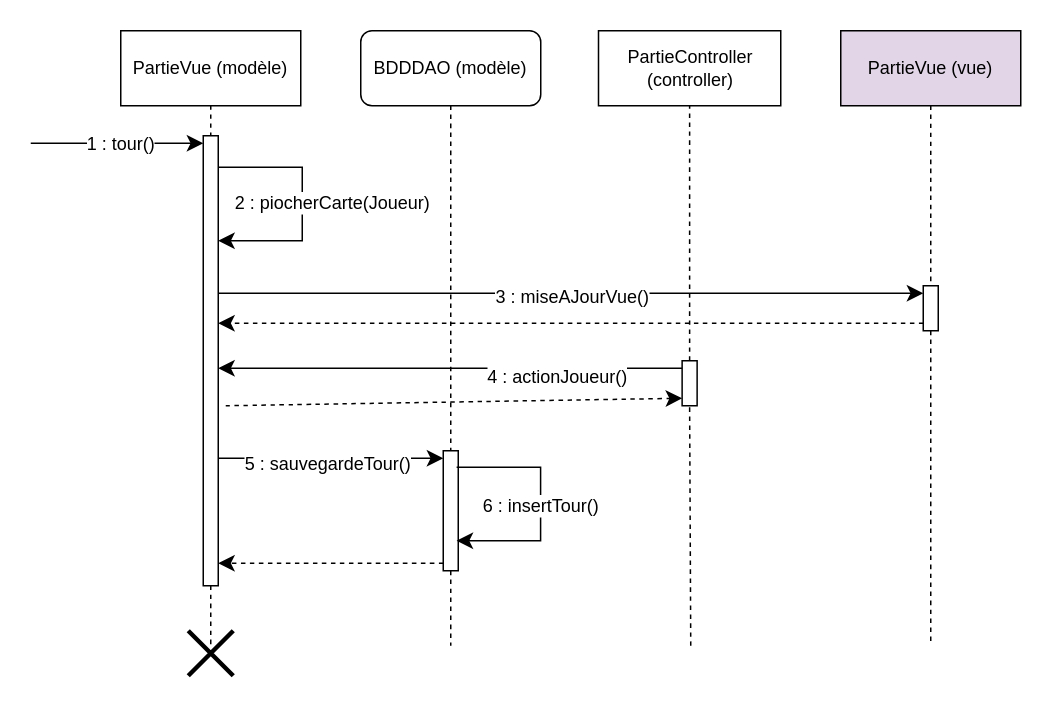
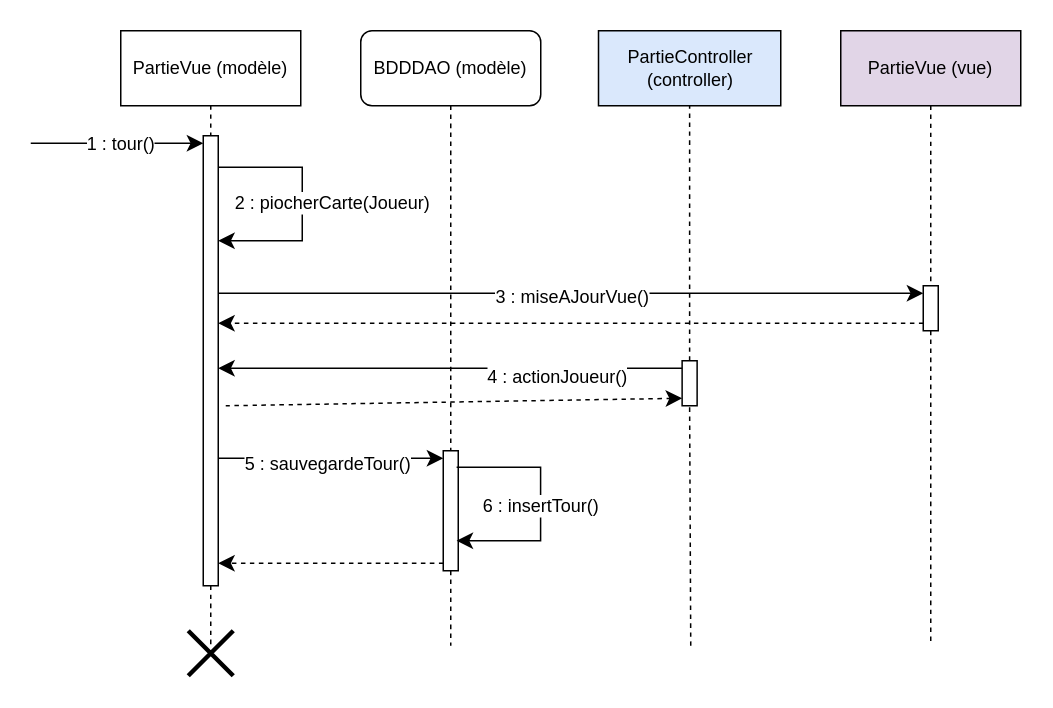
(690, 68) -> (690, 68)
